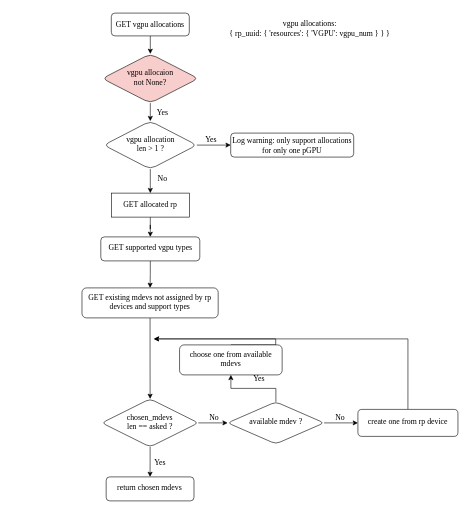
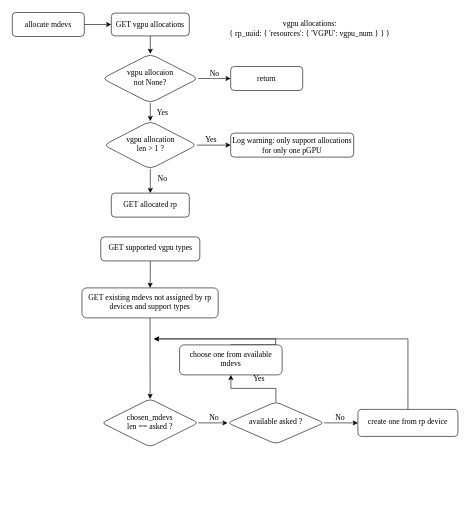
none -> (48, 24)
none -> (95, 24)
(150, 78) -> (150, 78)
none -> (211, 78)
none -> (267, 78)
(150, 205) -> (150, 205)
(150, 227) -> none
(276, 422) -> (276, 422)
(150, 471) -> none
(150, 489) -> none
